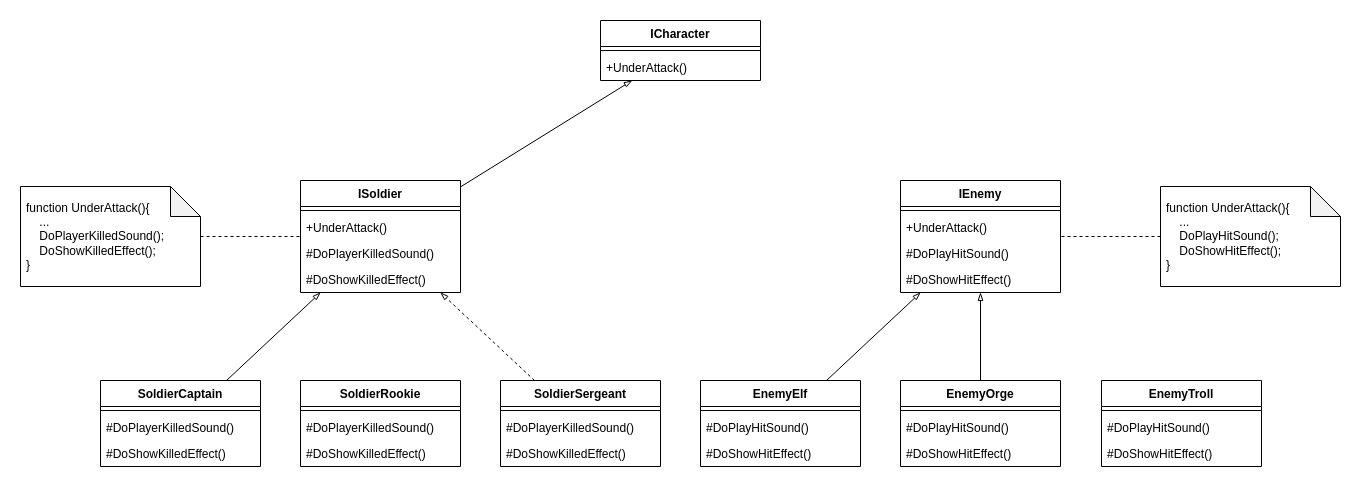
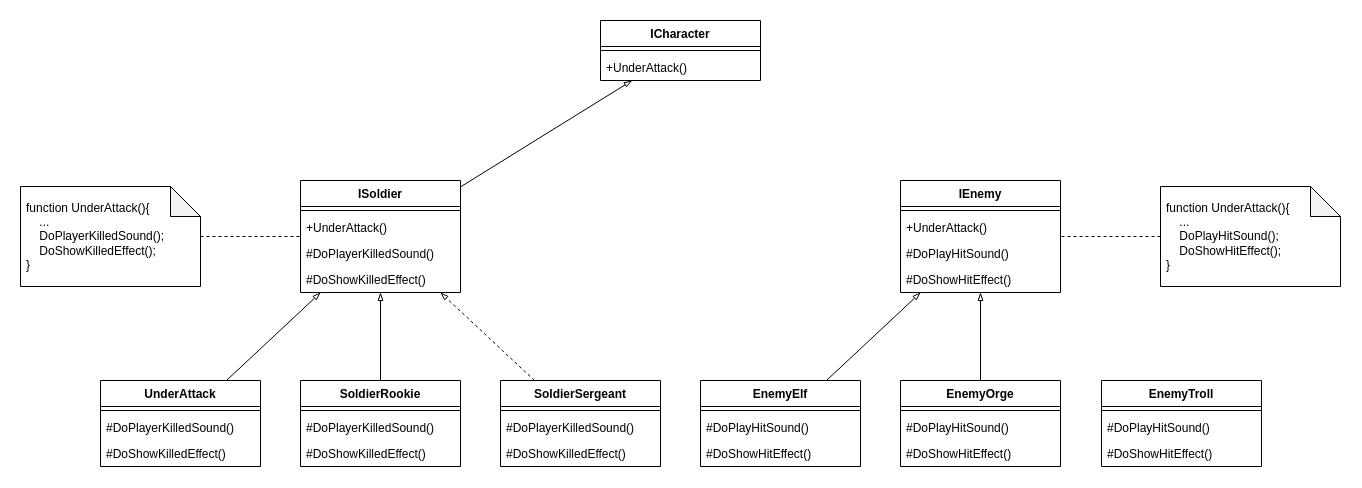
none -> (381, 341)
(181, 395) -> (181, 395)
